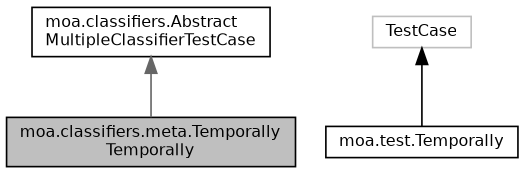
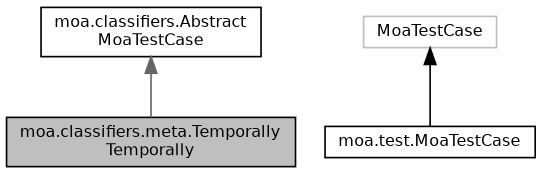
(151, 32) -> (151, 32)
(422, 32) -> (430, 32)
(422, 142) -> (430, 142)
